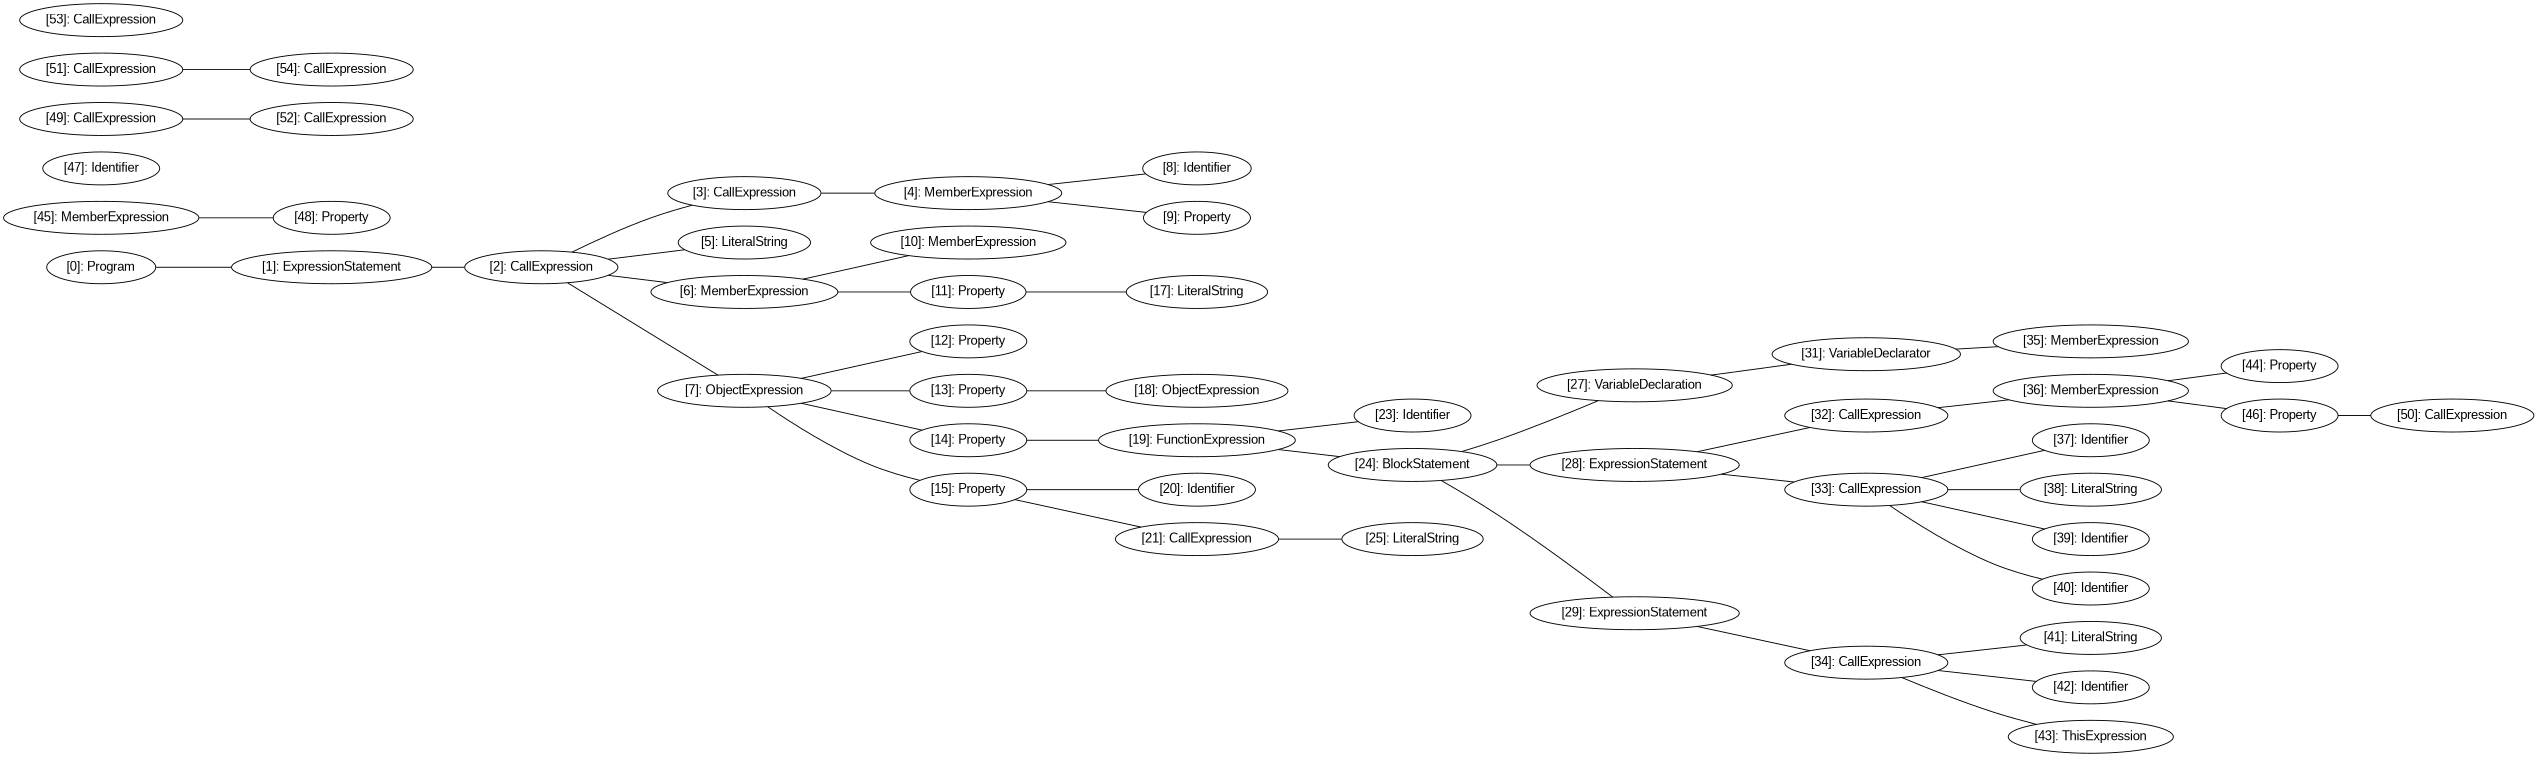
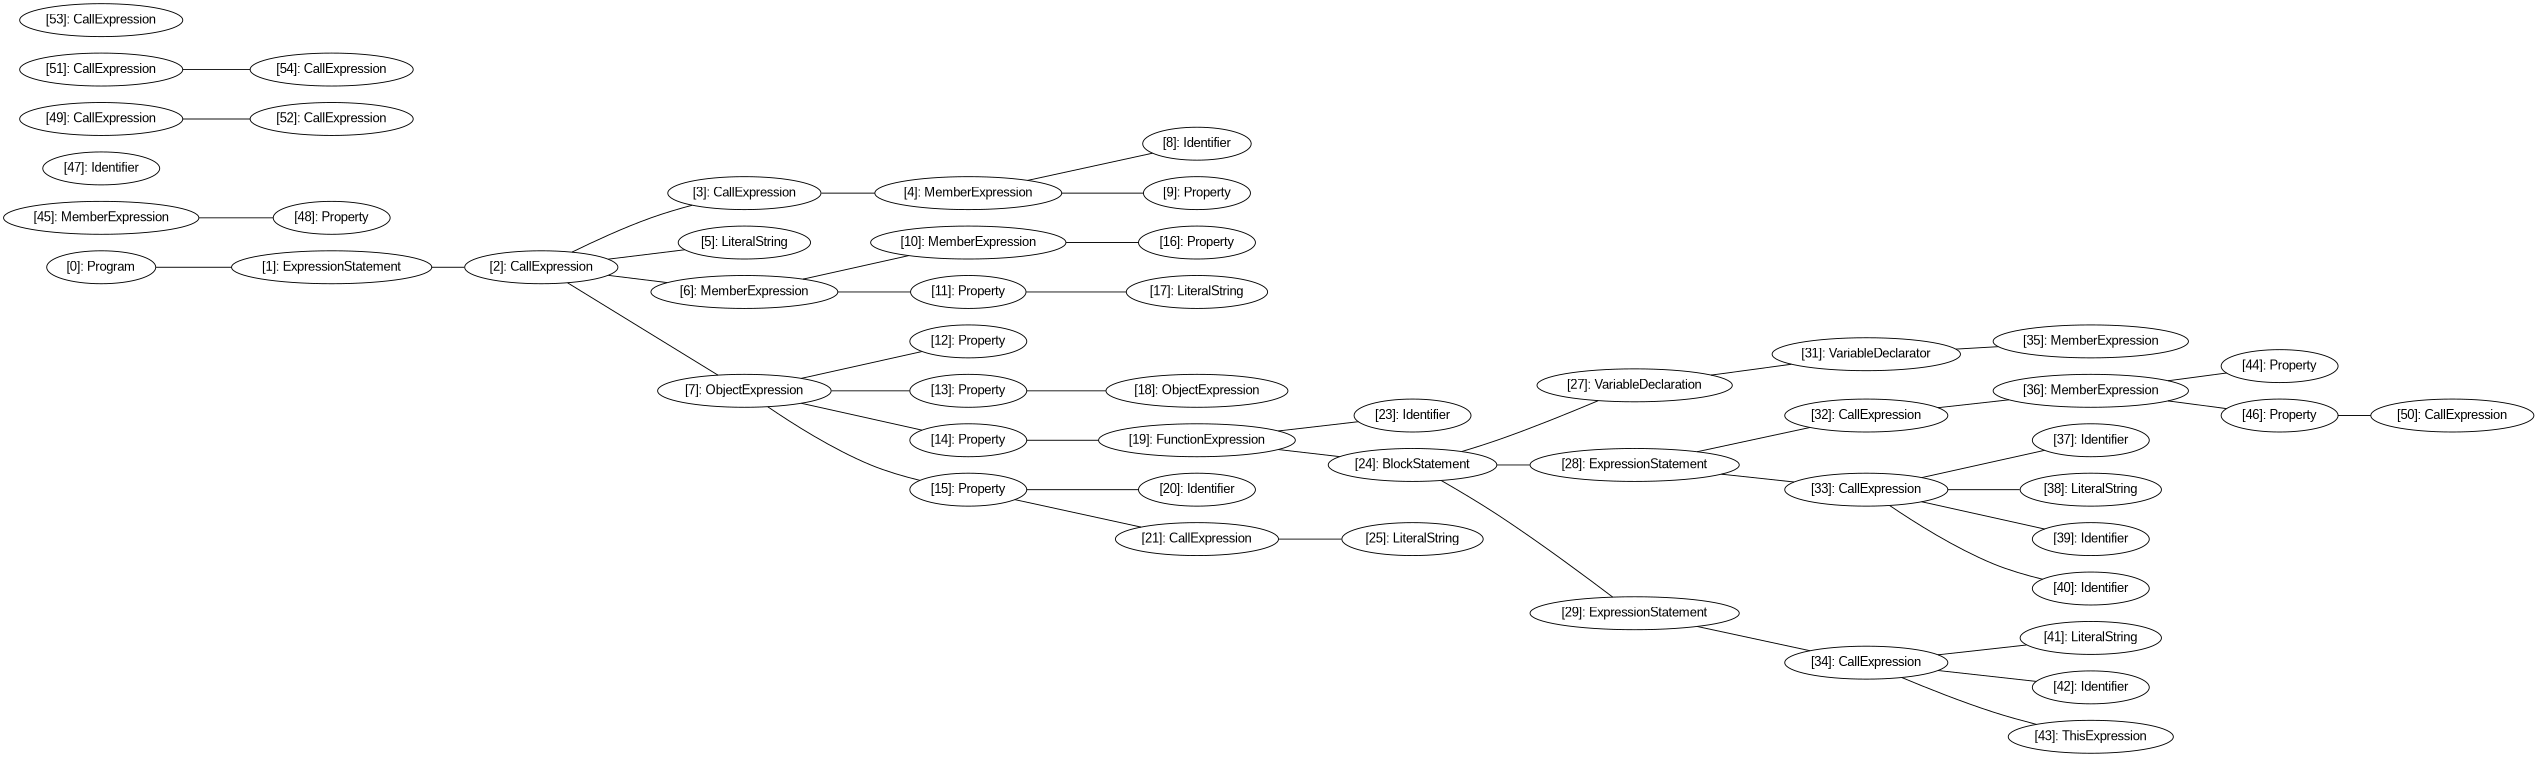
none -> (1197, 243)
